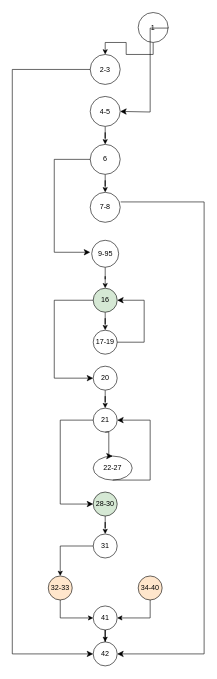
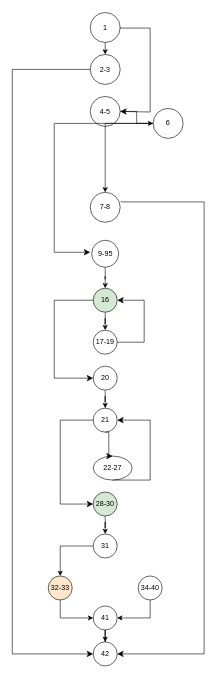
(153, 27) -> (105, 27)
(105, 159) -> (168, 123)
(150, 588) -> (150, 588)
